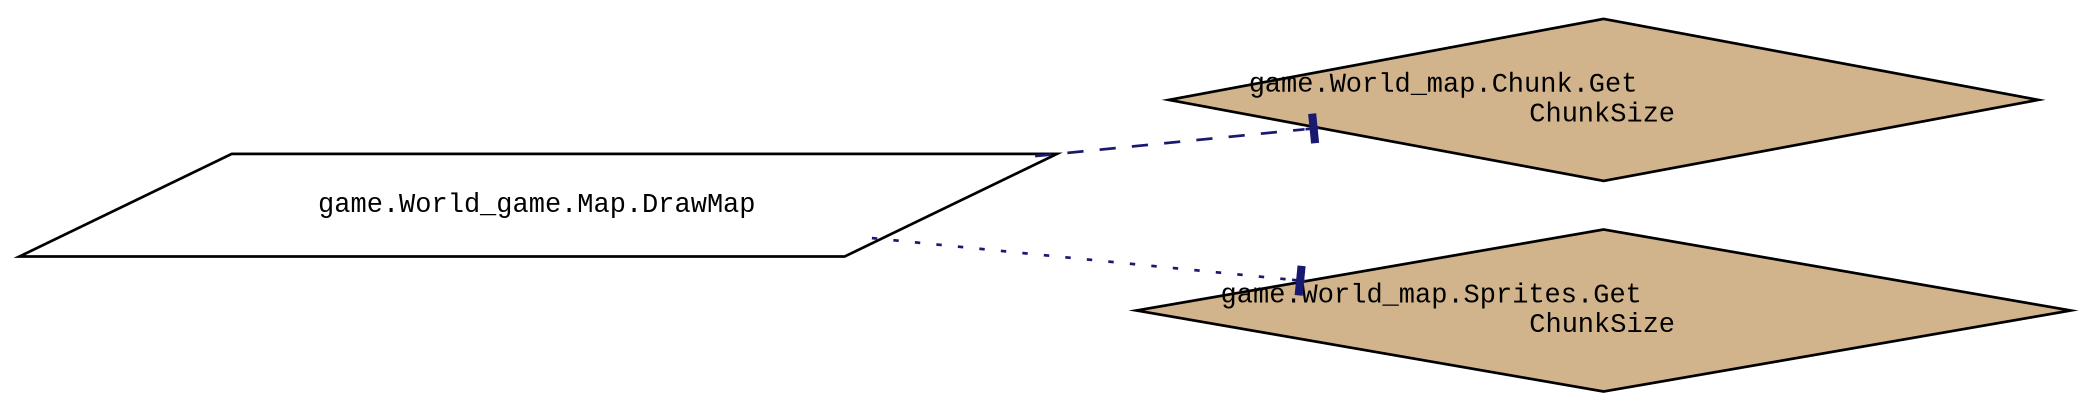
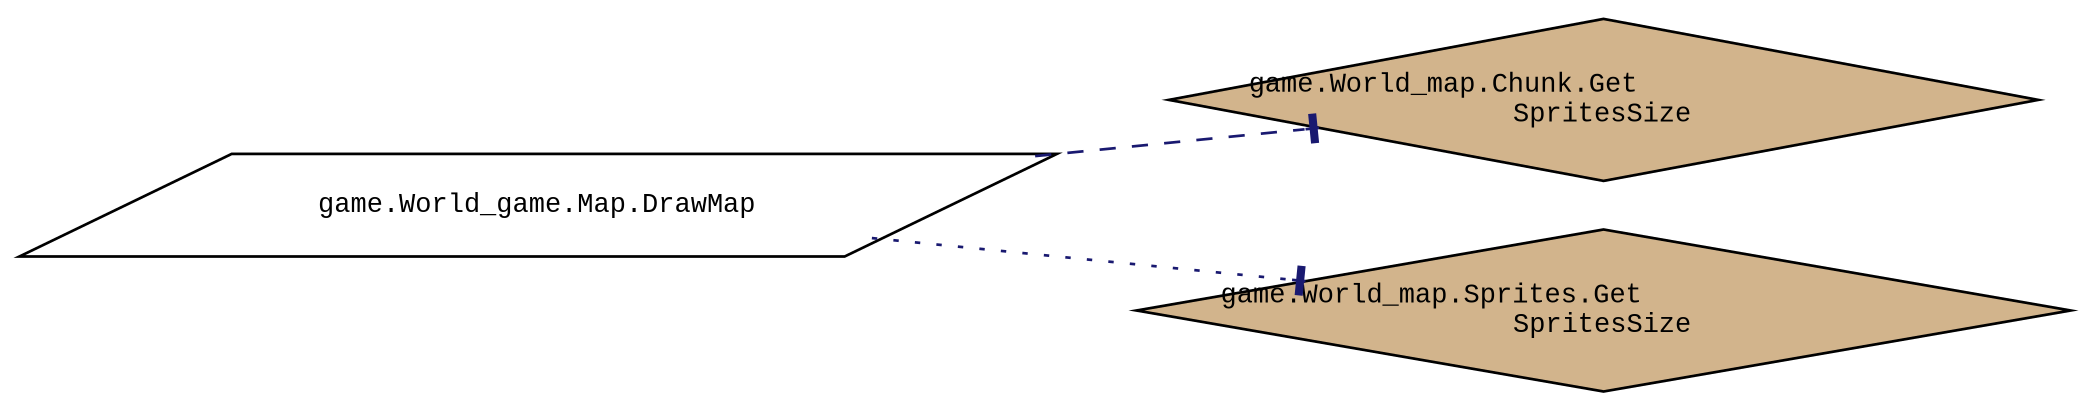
(1604, 100) -> (1604, 100)
(1604, 310) -> (1604, 310)
